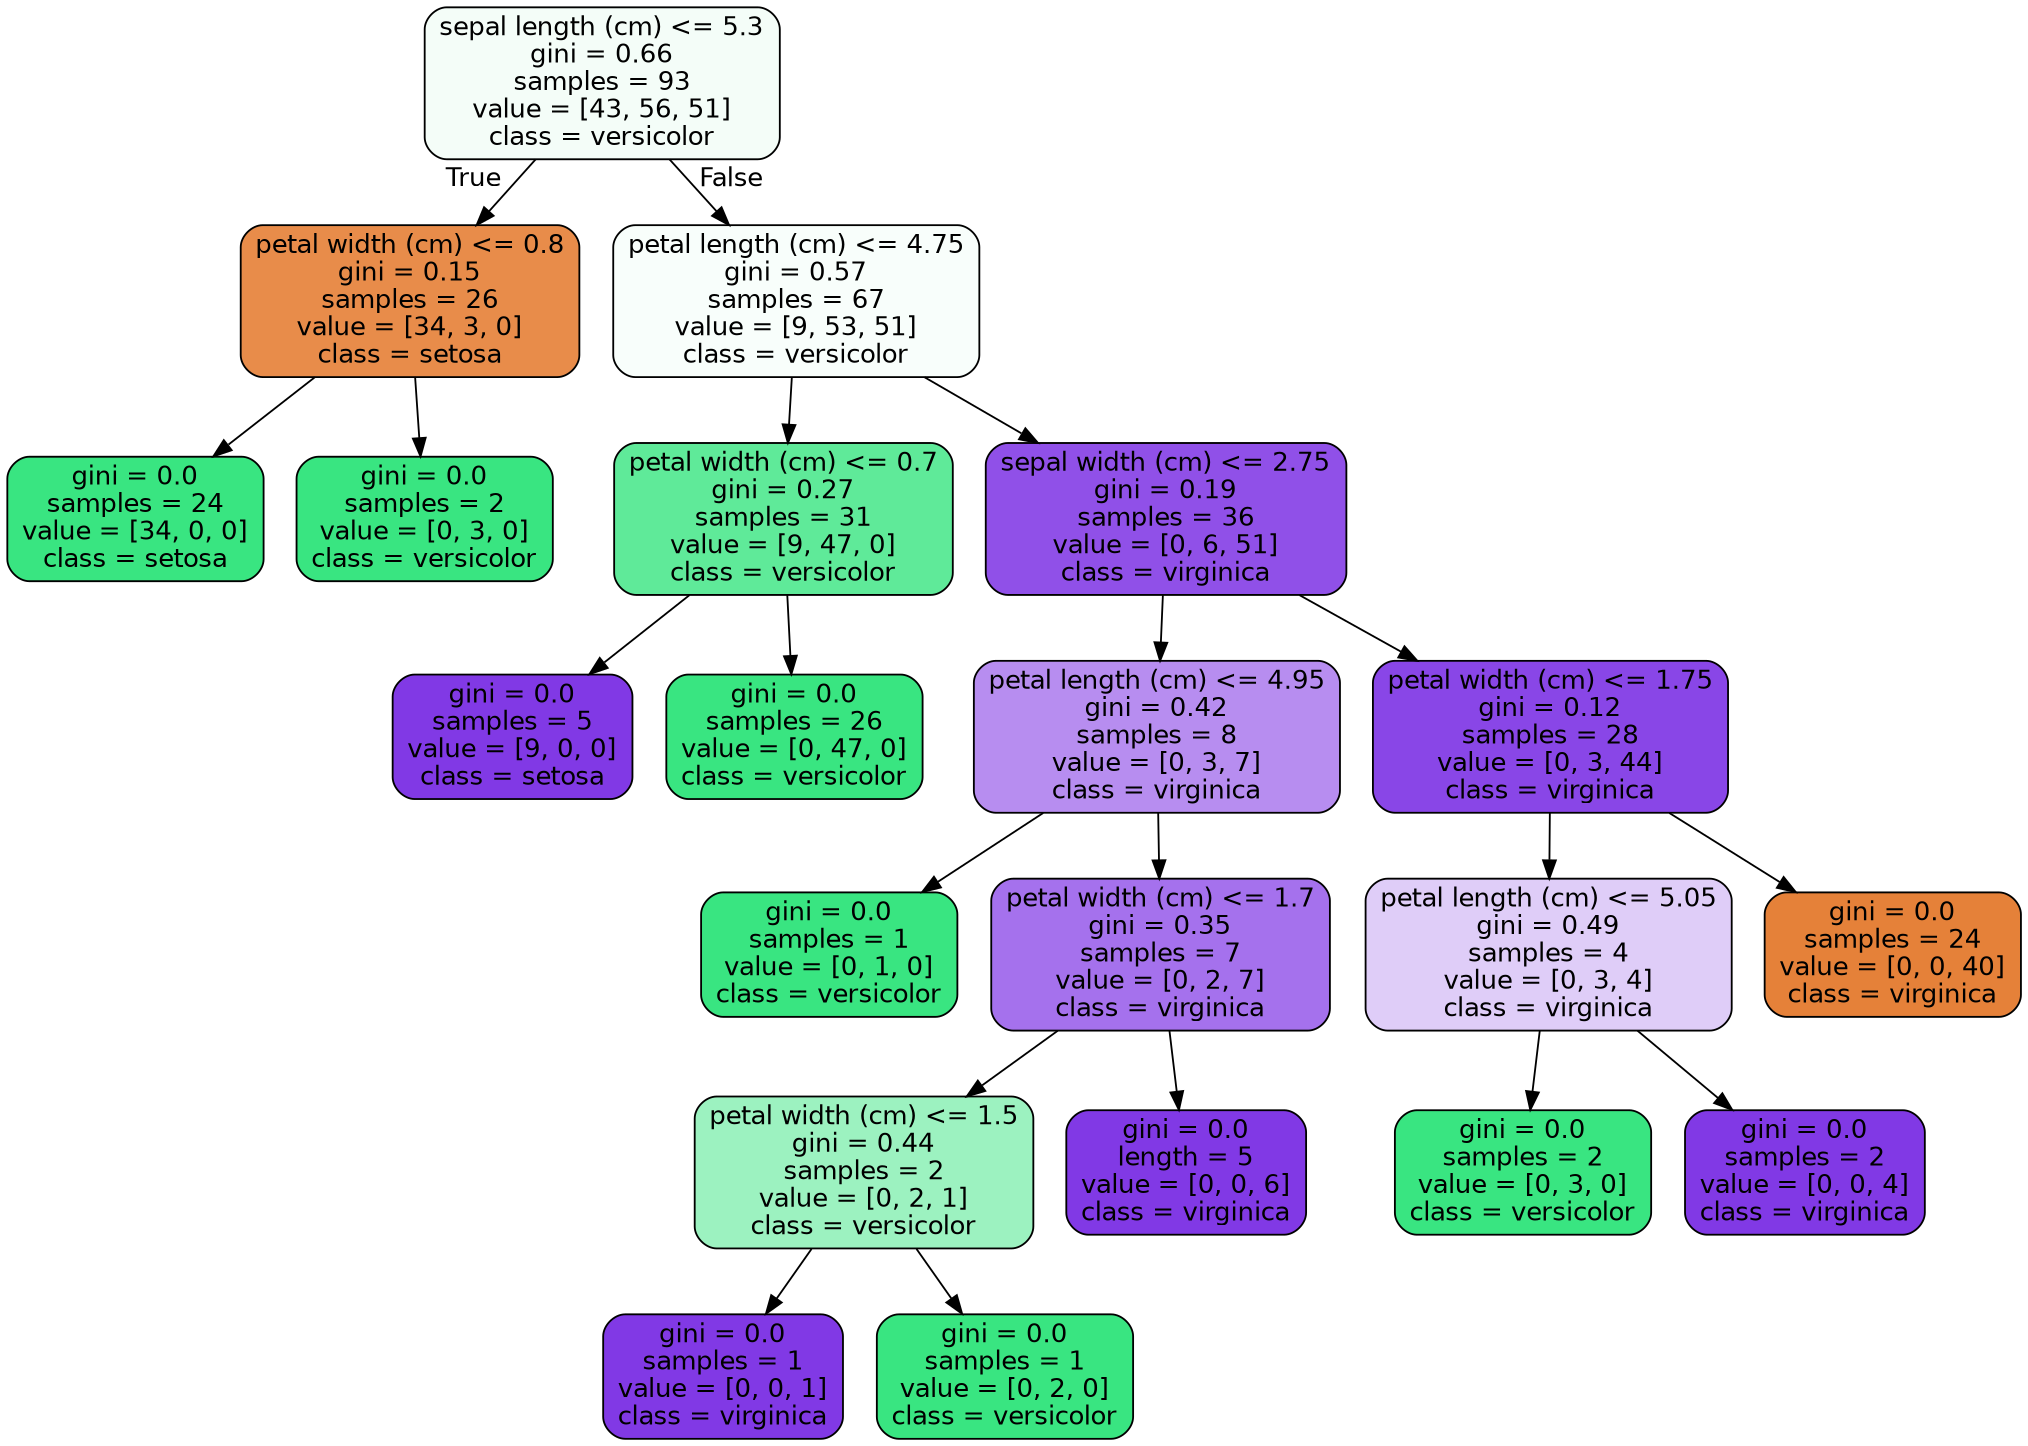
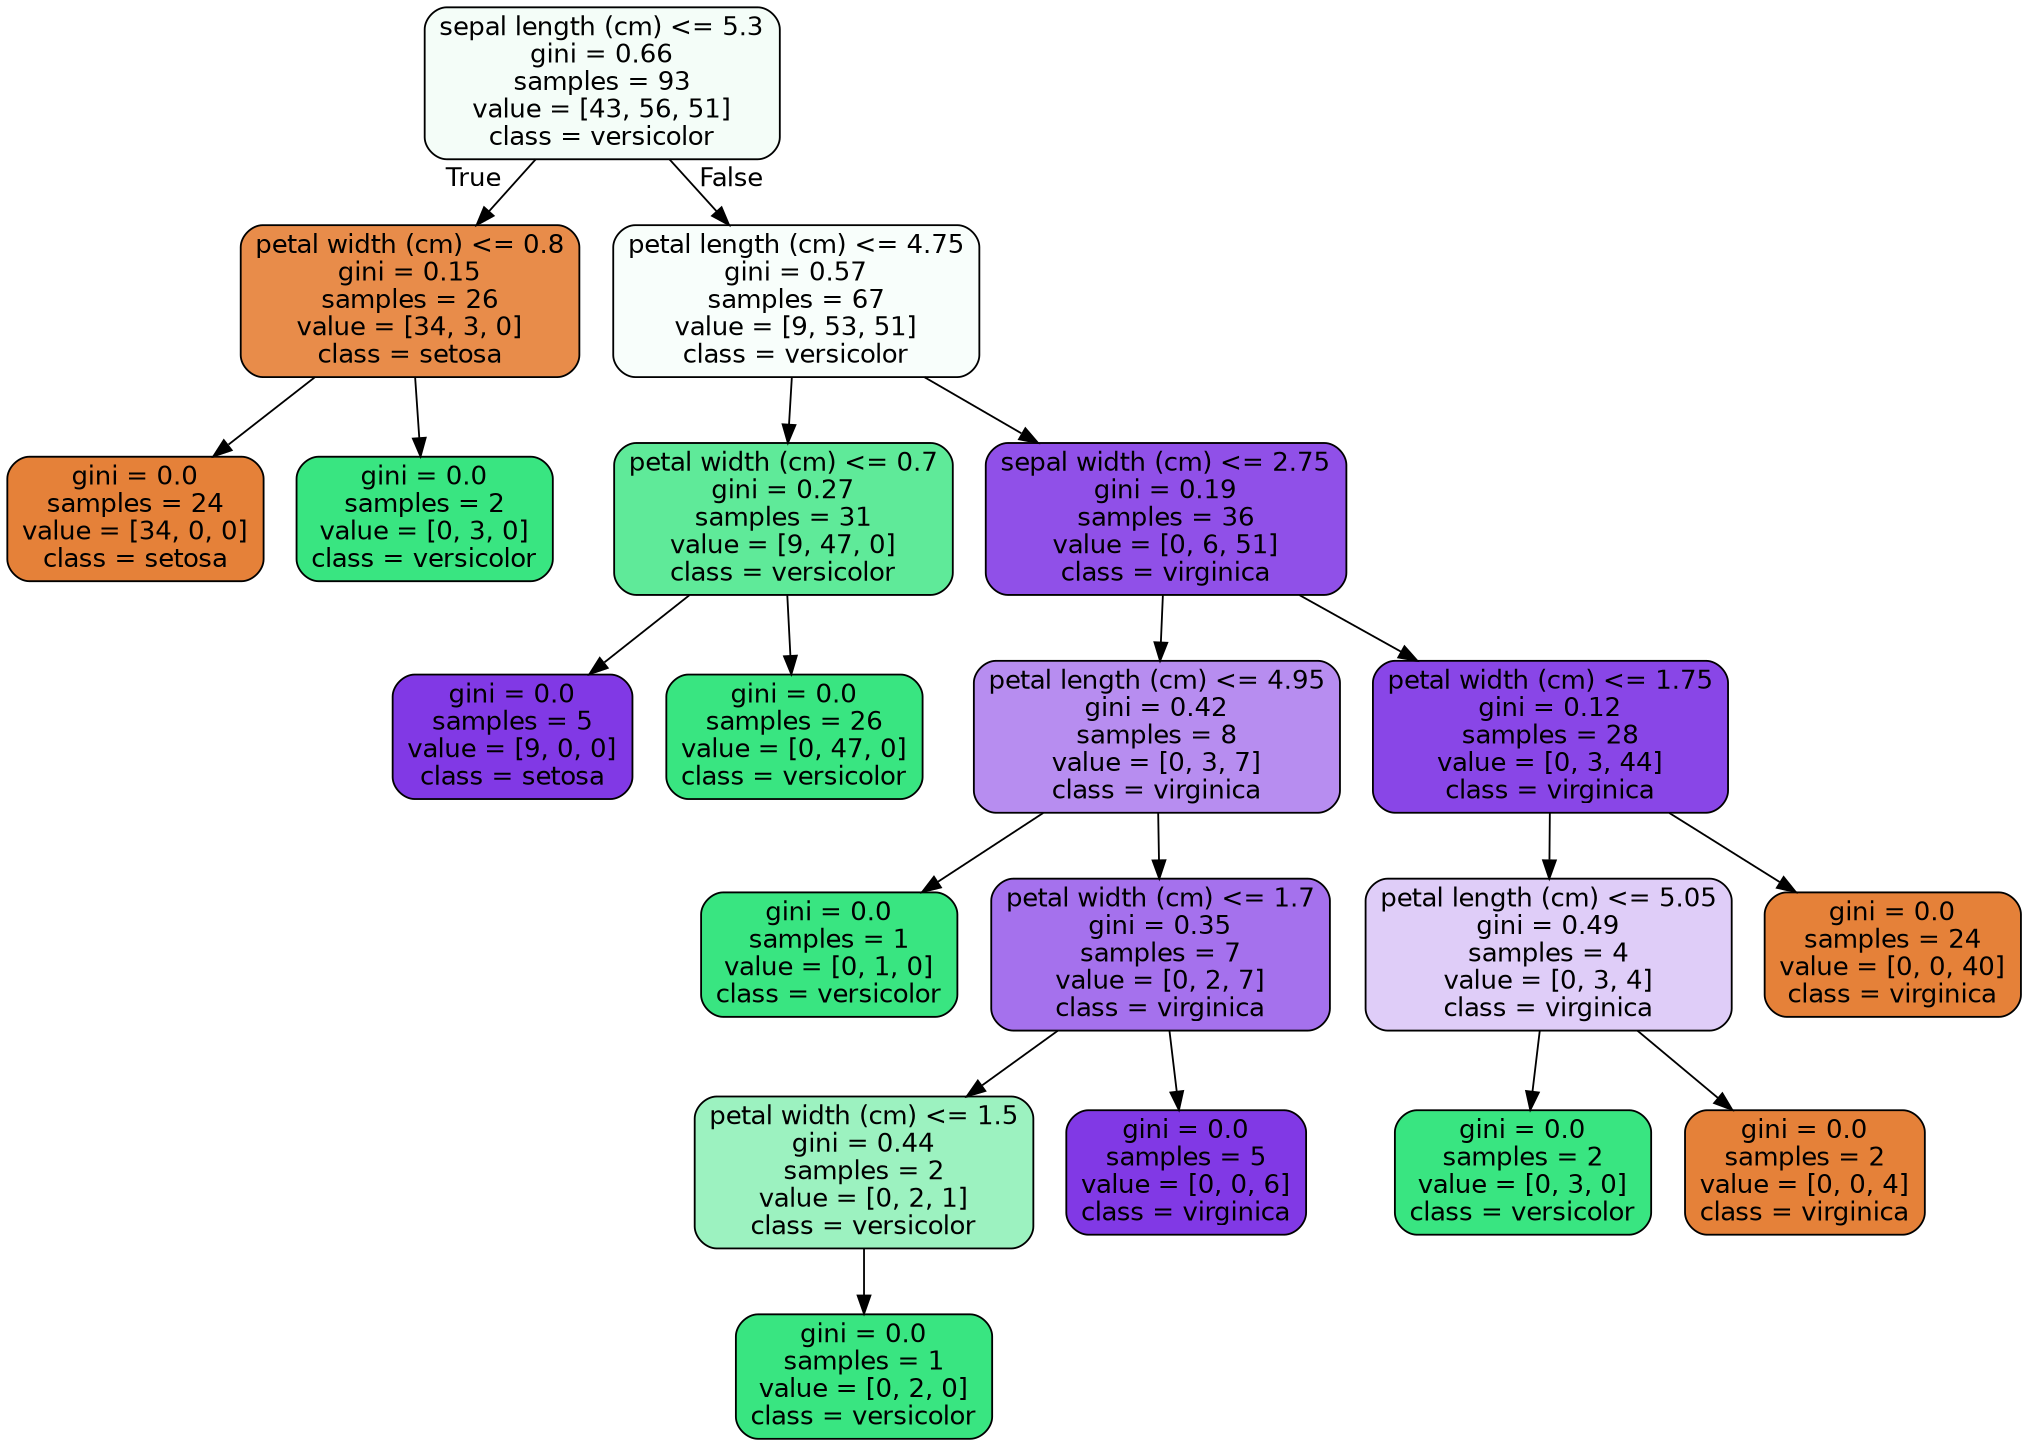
(135, 519) -> (135, 519)
(1186, 1172) -> (1186, 1172)
(1805, 1172) -> (1805, 1172)
(723, 1377) -> none
